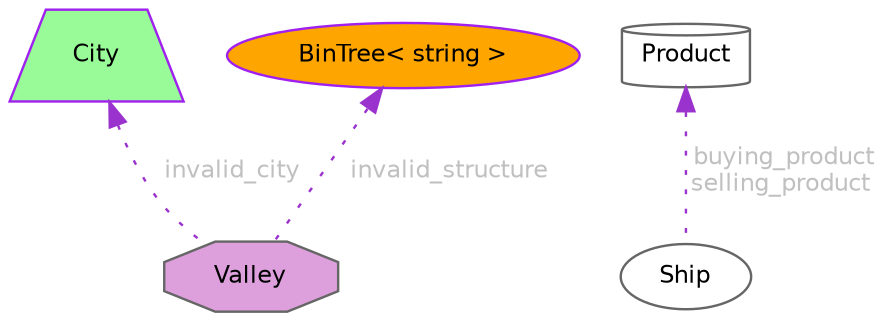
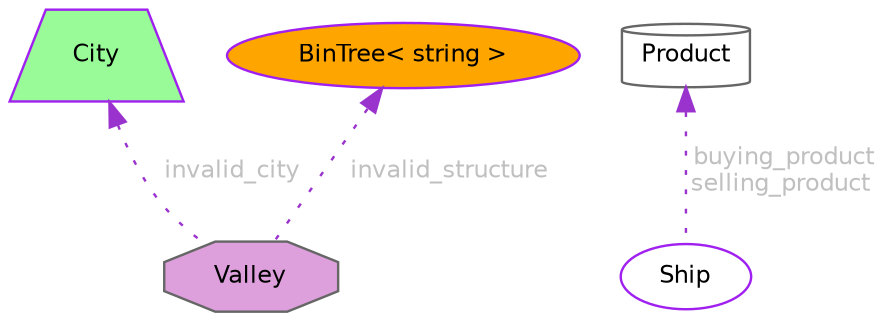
(686, 277) -> (686, 277)
